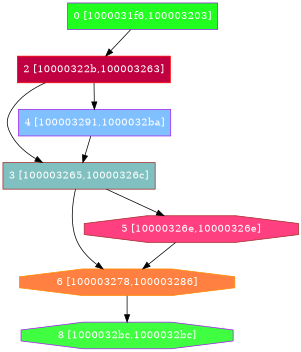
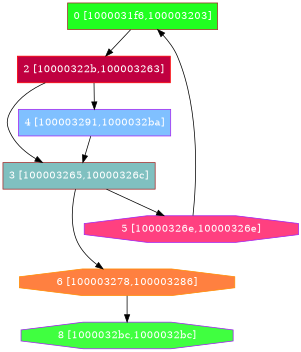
(143, 16) -> (143, 16)
(191, 229) -> (191, 229)
(162, 253) -> (193, 122)
